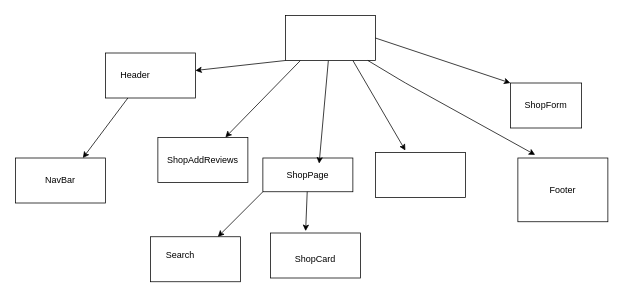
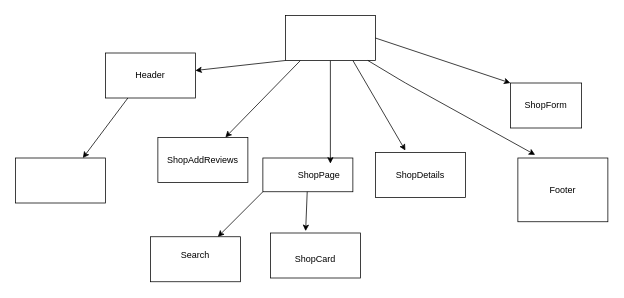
(135, 75) -> (150, 75)
(308, 175) -> (319, 175)
none -> (420, 175)
(60, 180) -> none
(180, 255) -> (195, 255)
